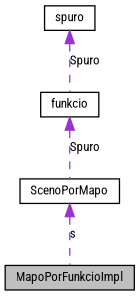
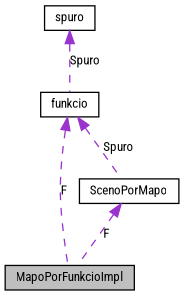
none -> (60, 198)
(73, 234) -> (107, 234)
